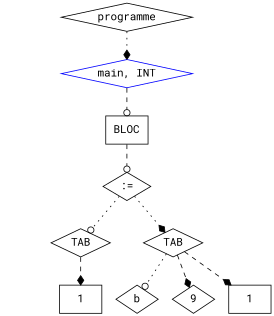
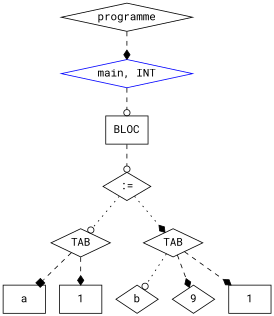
(127, 41) -> (127, 41)
none -> (24, 299)
